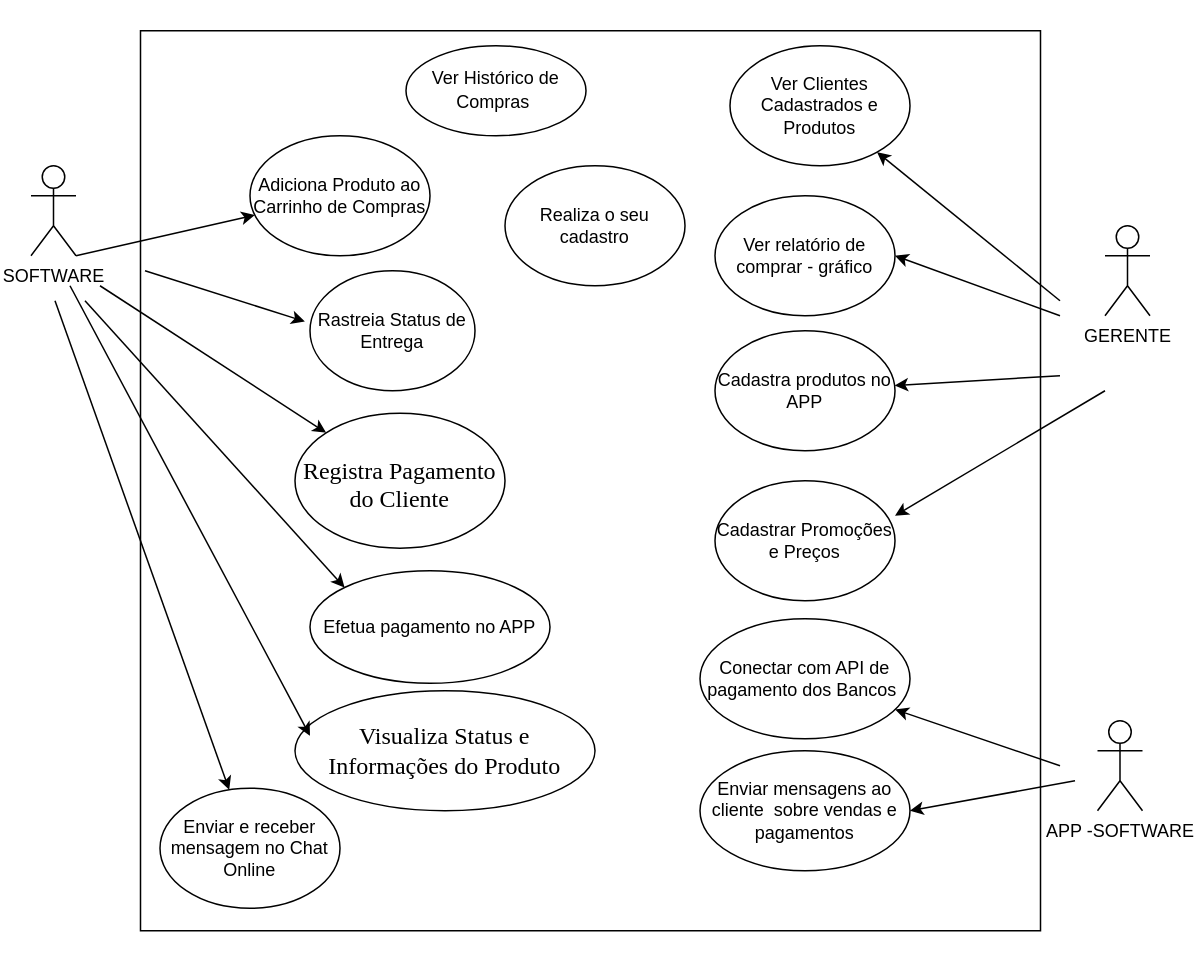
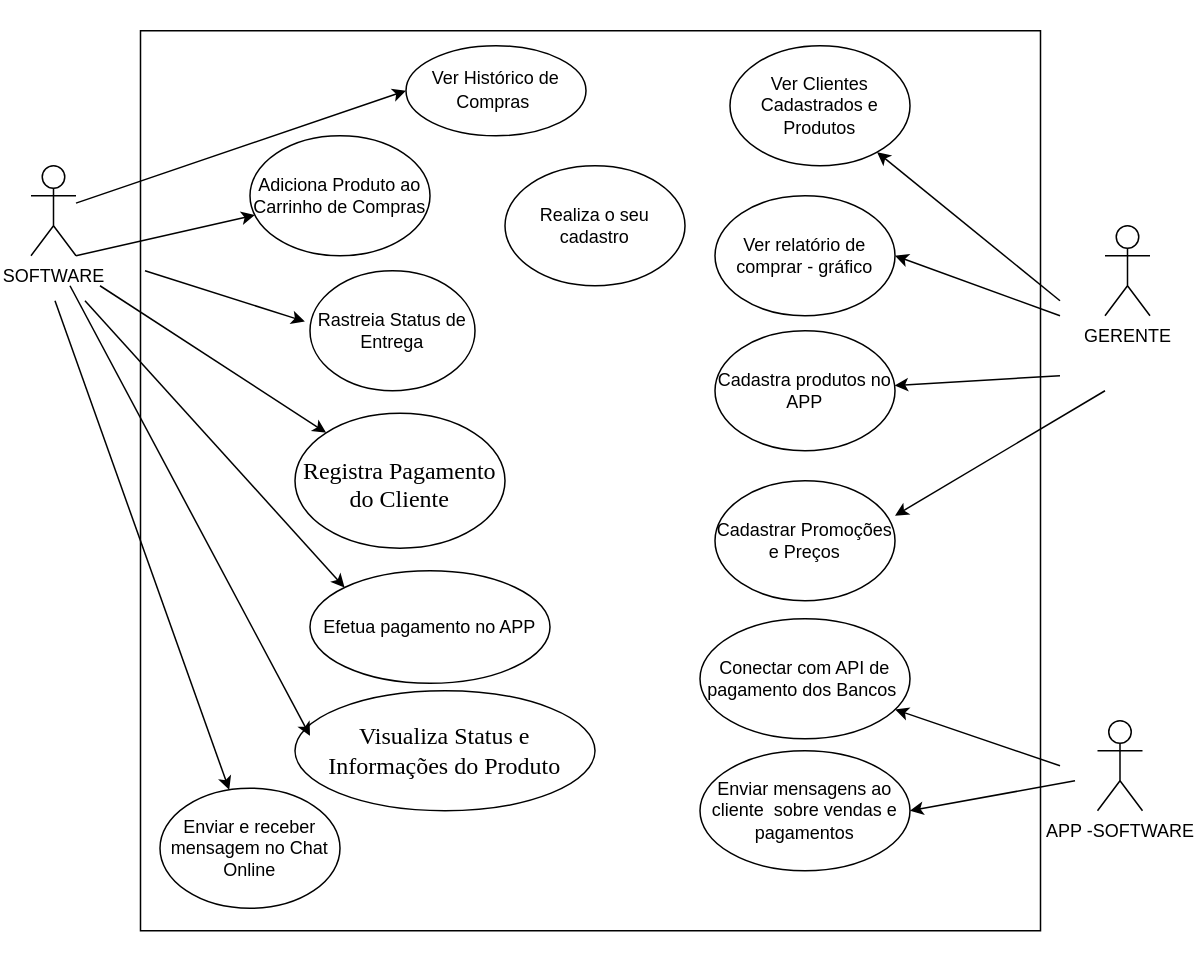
none -> (236, 149)
